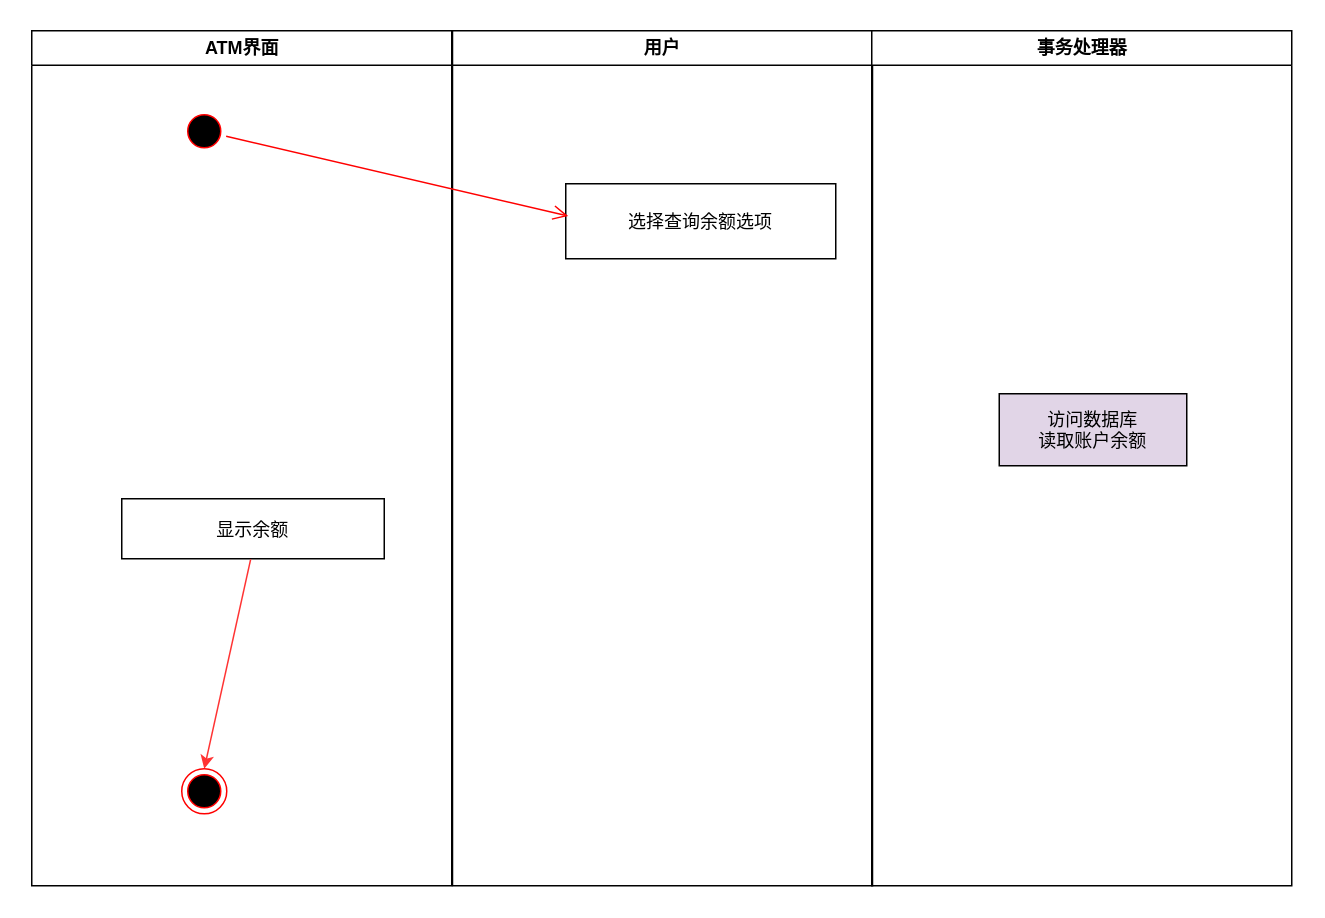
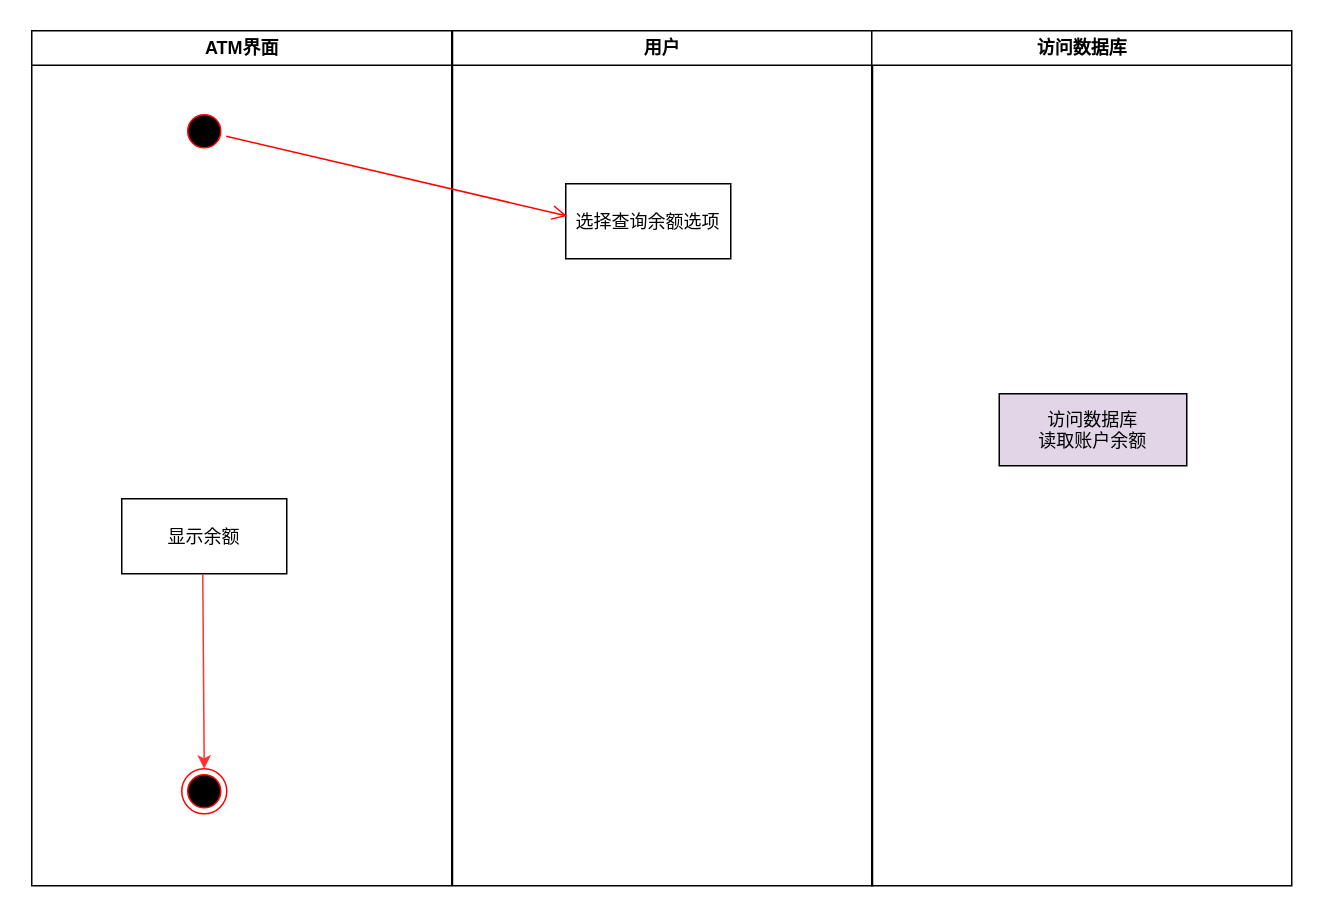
(1082, 49) -> (1082, 49)
(701, 221) -> (648, 221)
(253, 529) -> (204, 536)
